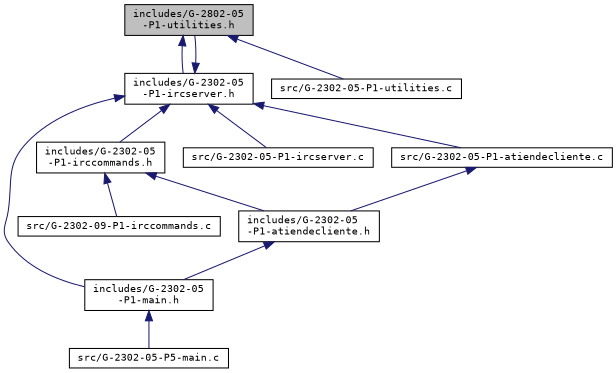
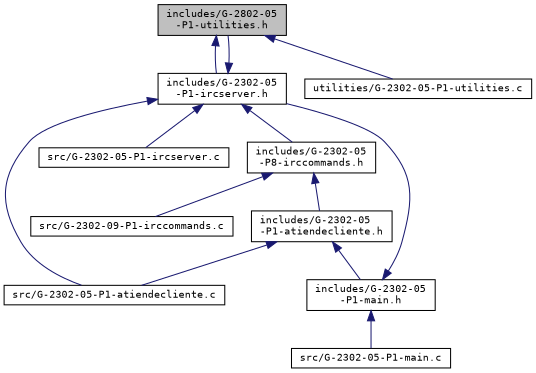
(367, 89) -> (418, 89)
(101, 158) -> (312, 158)
(10, 186) -> (395, 155)
(409, 191) -> (204, 265)
(149, 358) -> (371, 358)
